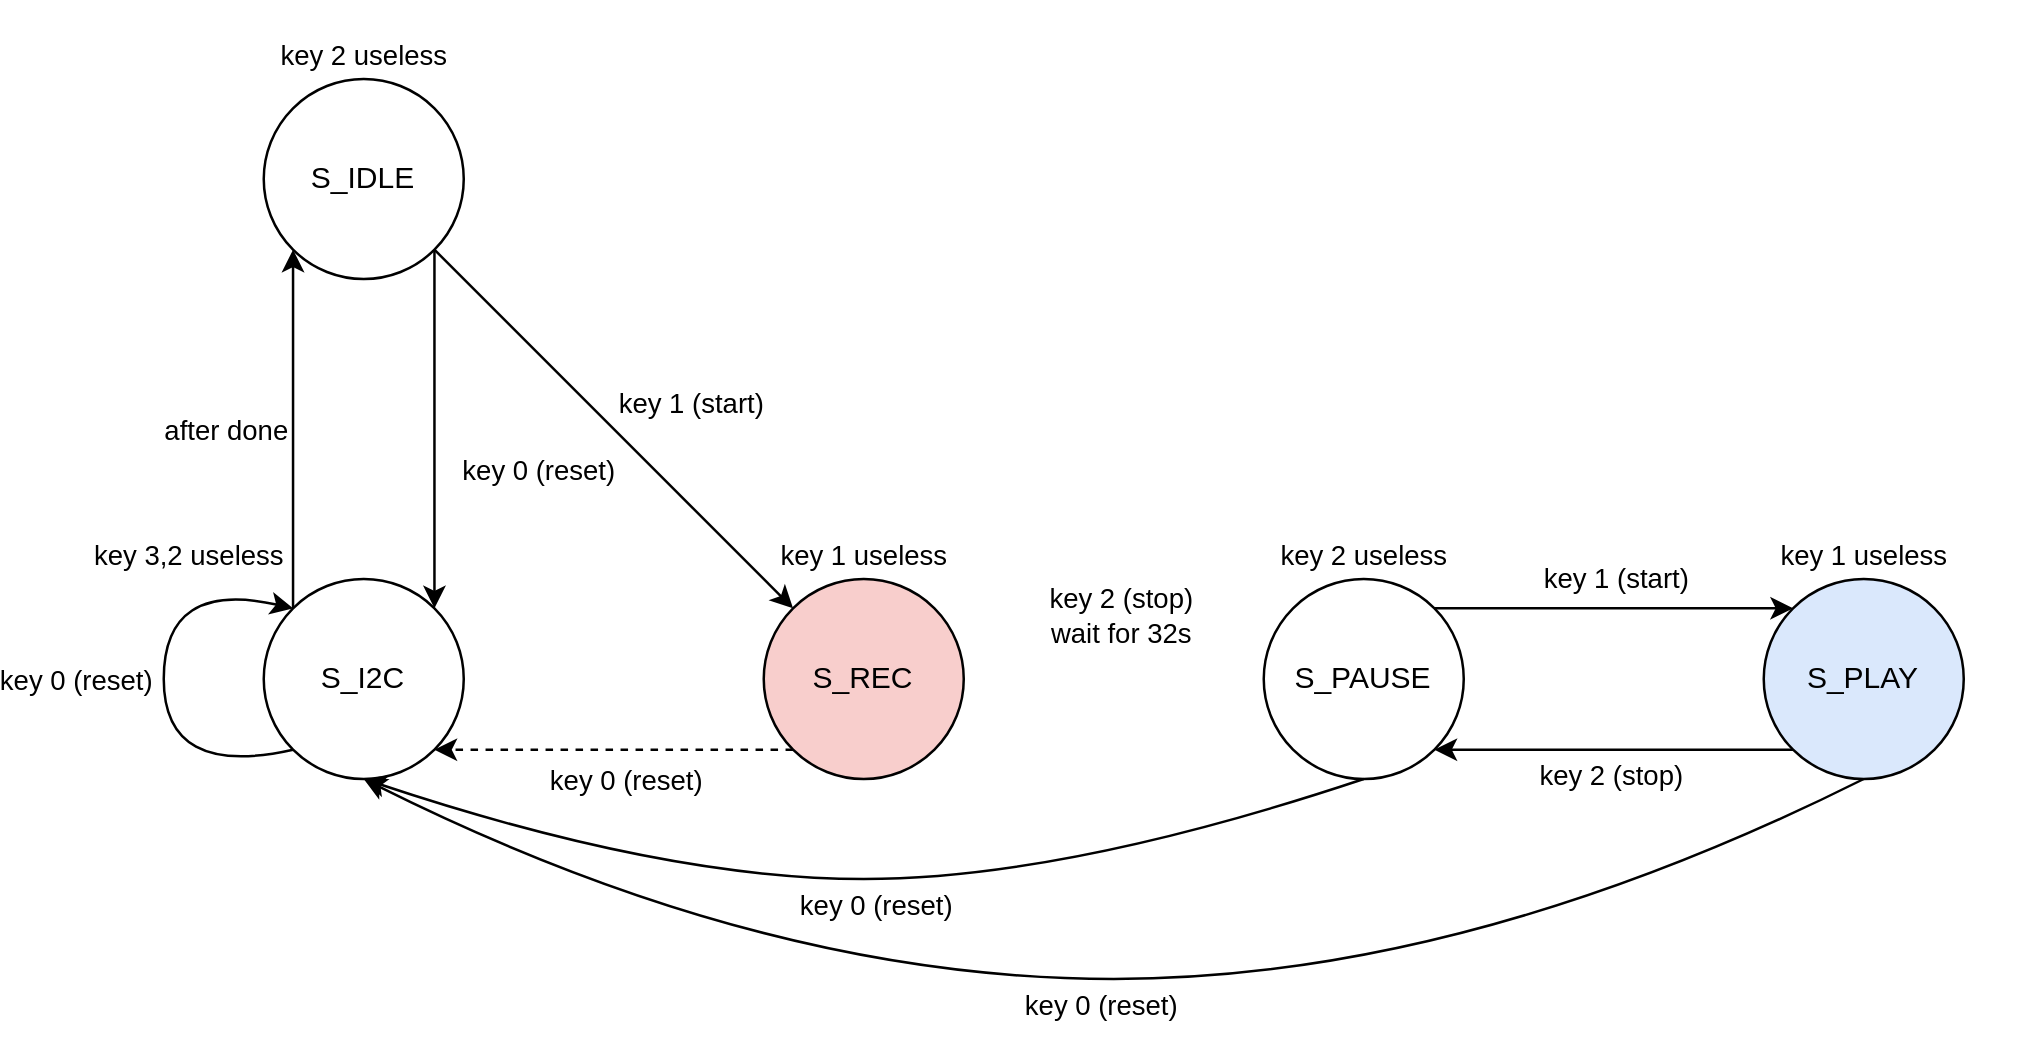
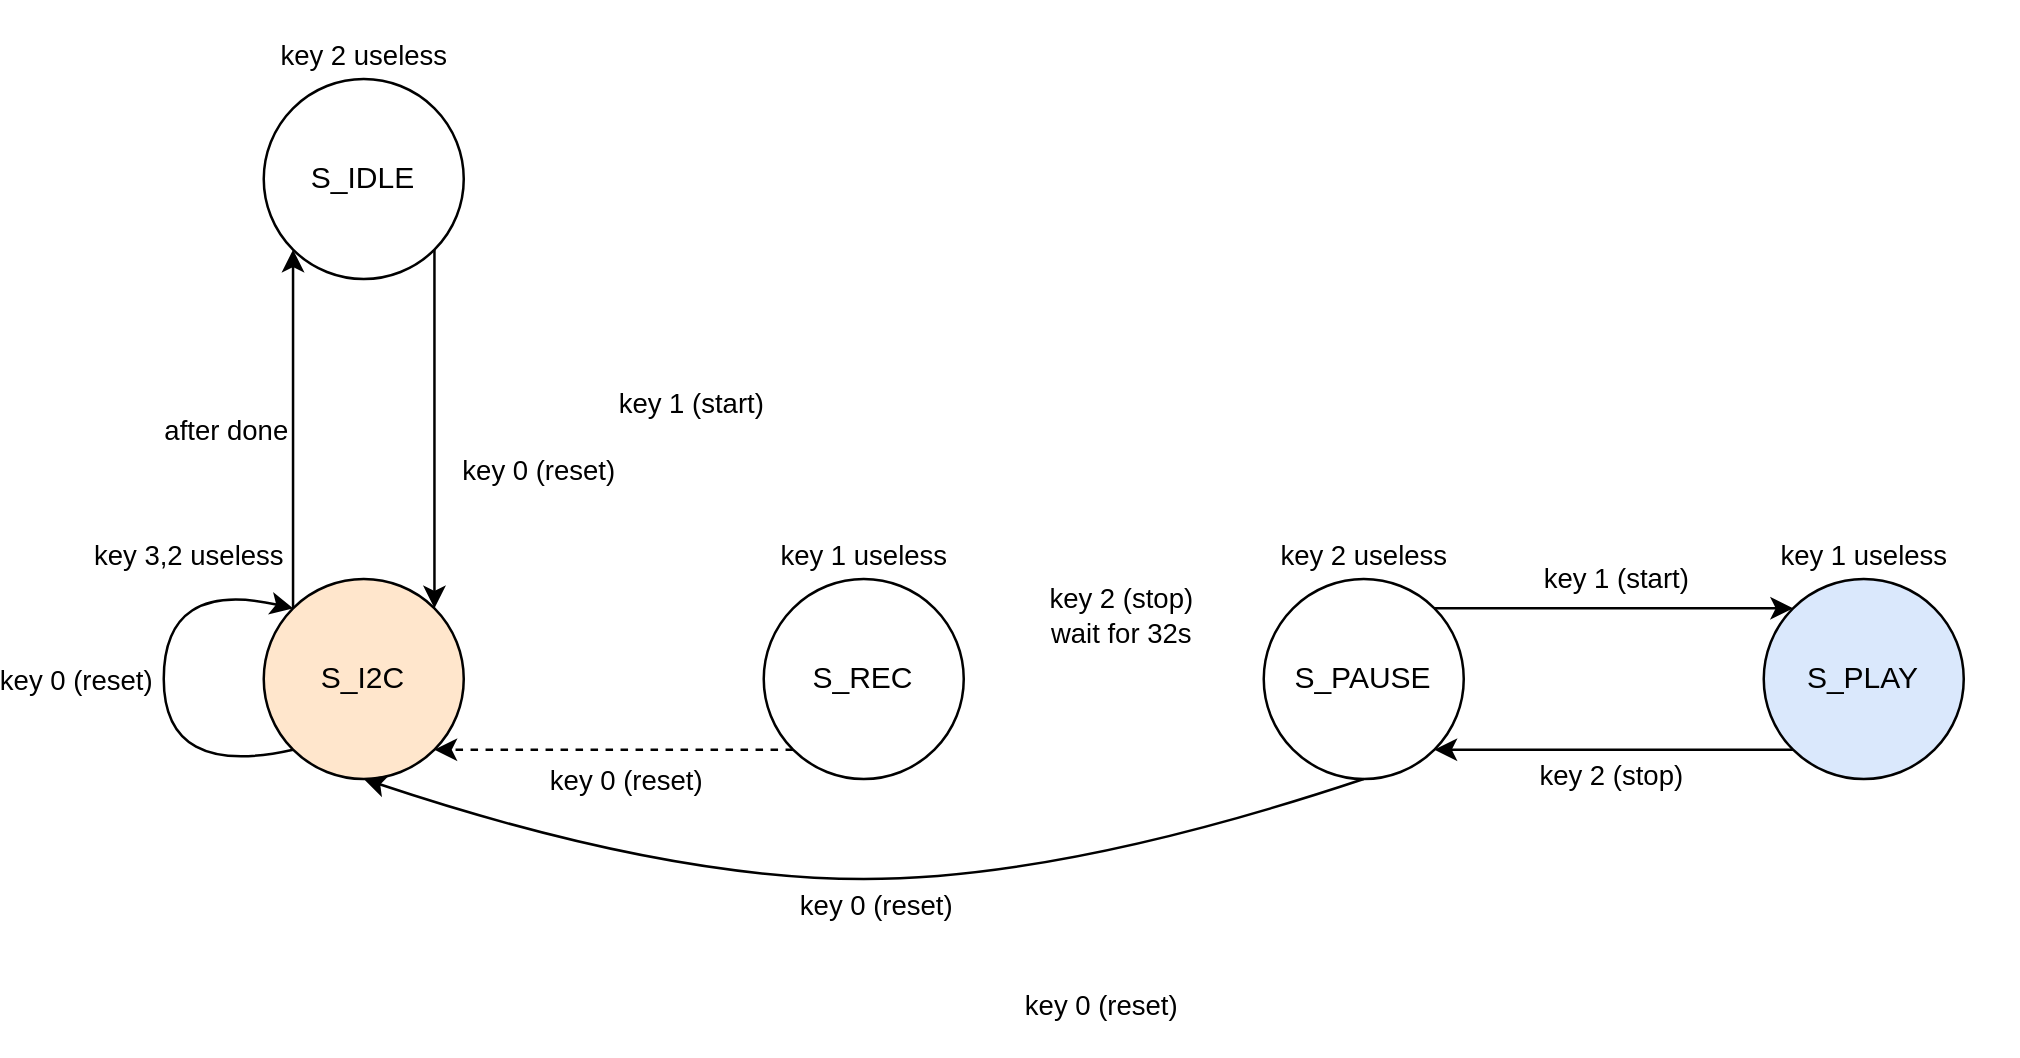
(610, 425) -> none
(364, 679) -> (364, 679)
(864, 679) -> (864, 679)
(1124, 978) -> none
